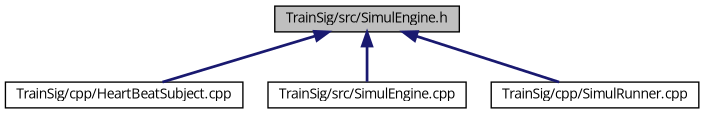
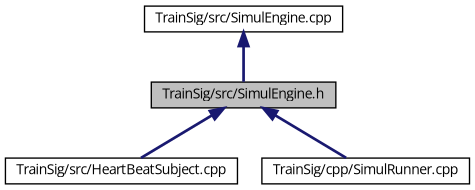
(367, 64) -> (244, 64)
(124, 95) -> (121, 171)
